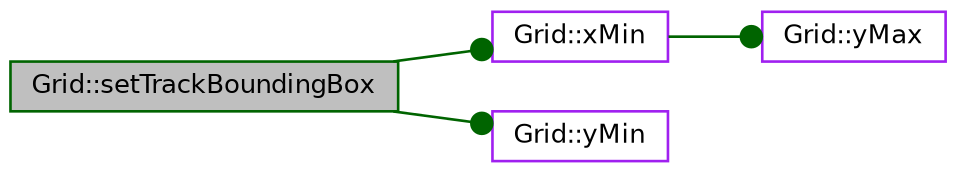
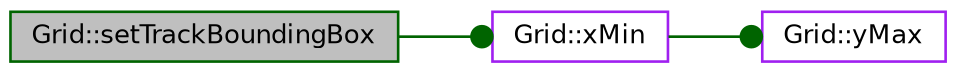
(580, 136) -> none
